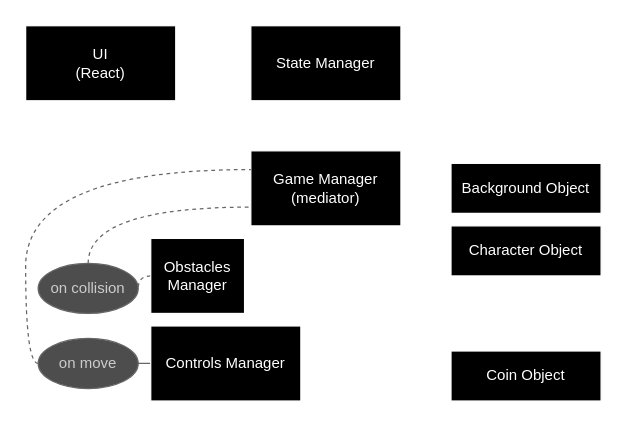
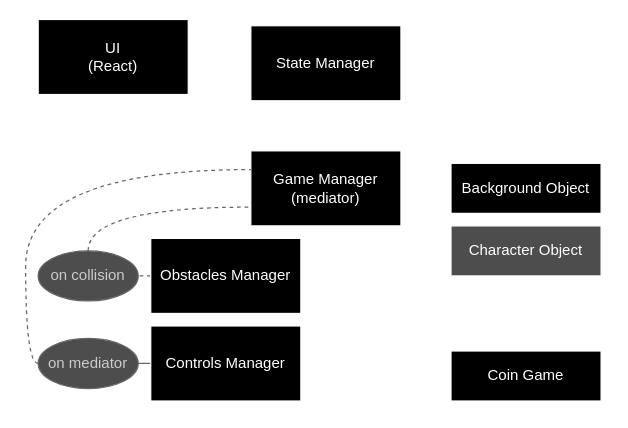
(101, 63) -> (113, 57)
(526, 251) -> (526, 251)
(198, 276) -> (226, 276)
(88, 288) -> (88, 276)
(88, 363) -> (88, 363)
(526, 376) -> (526, 376)
